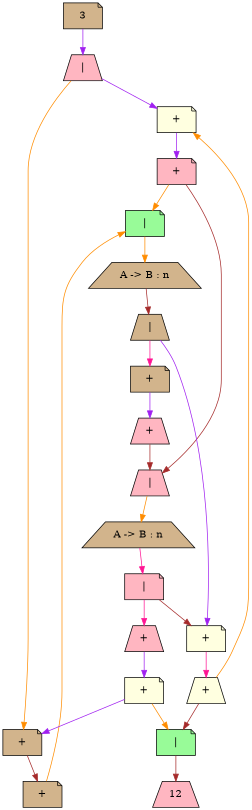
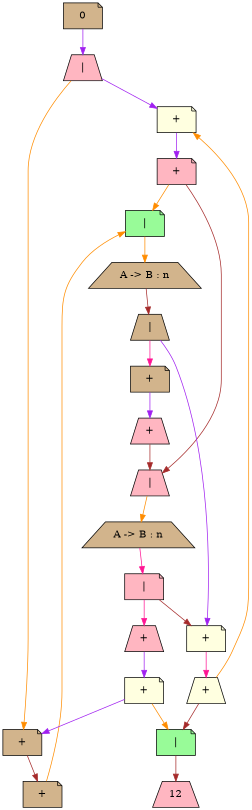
(83, 16) -> (83, 16)
